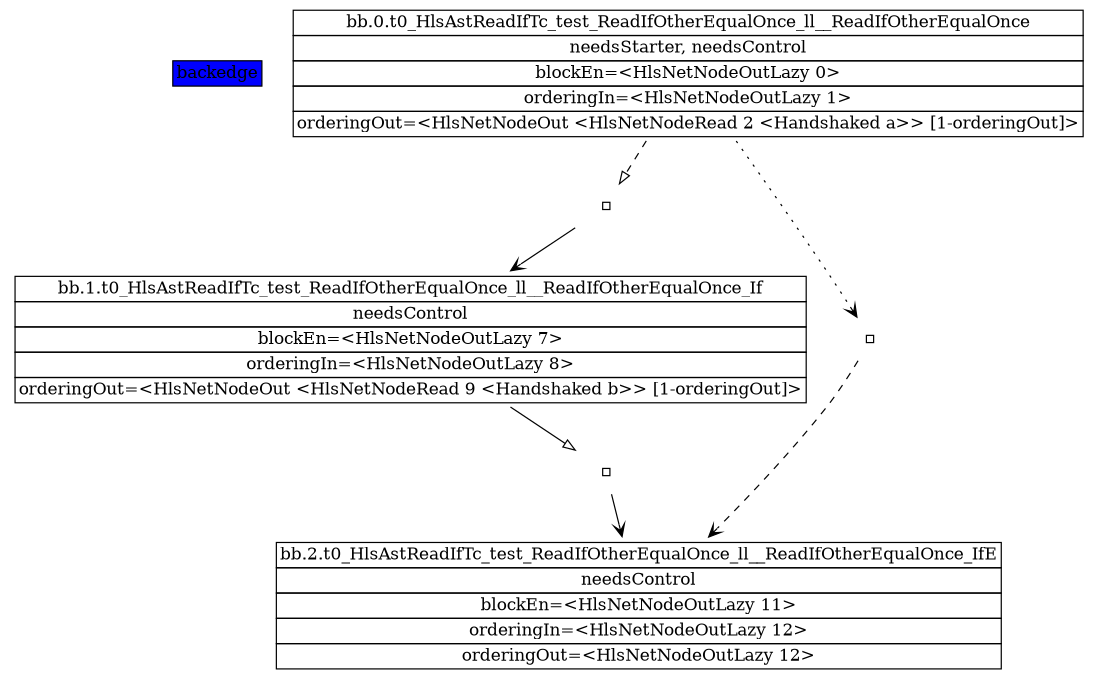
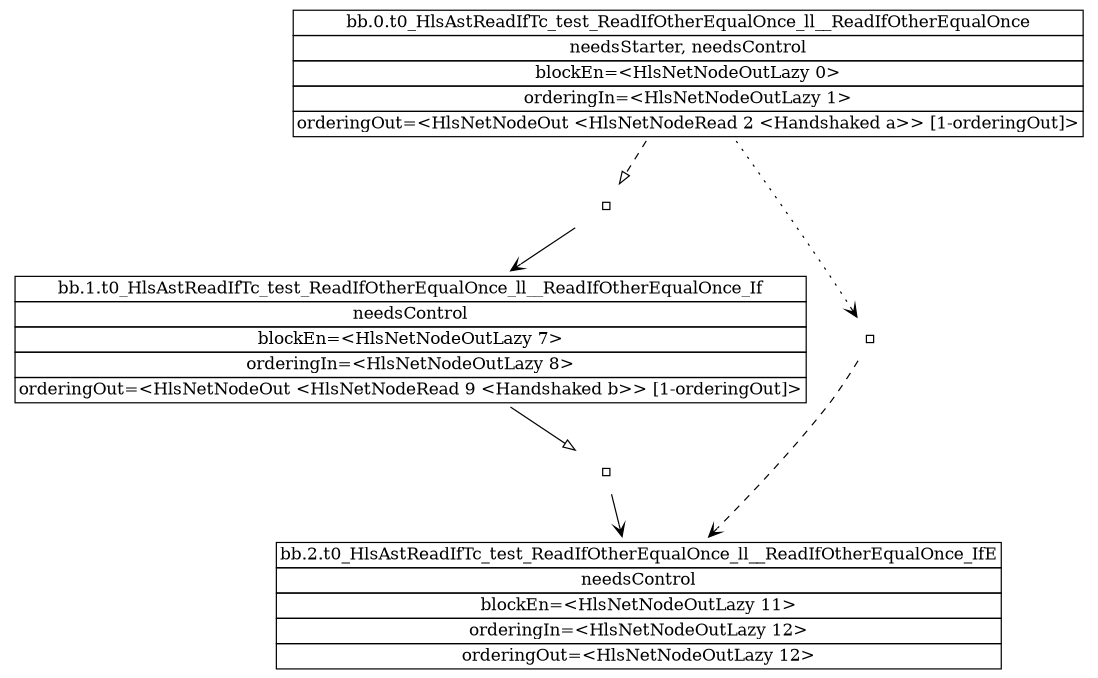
(217, 73) -> none
